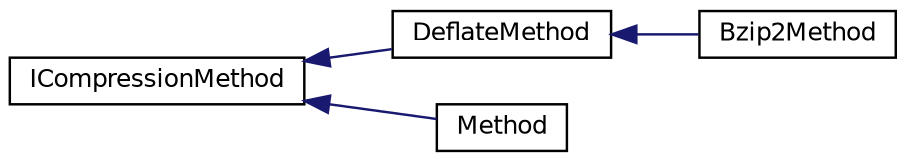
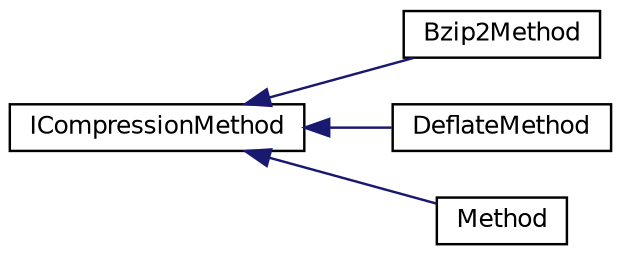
(668, 34) -> (341, 78)
